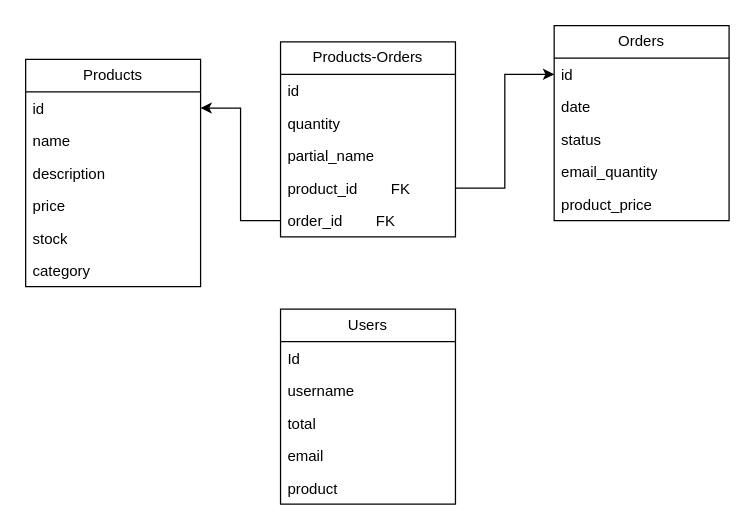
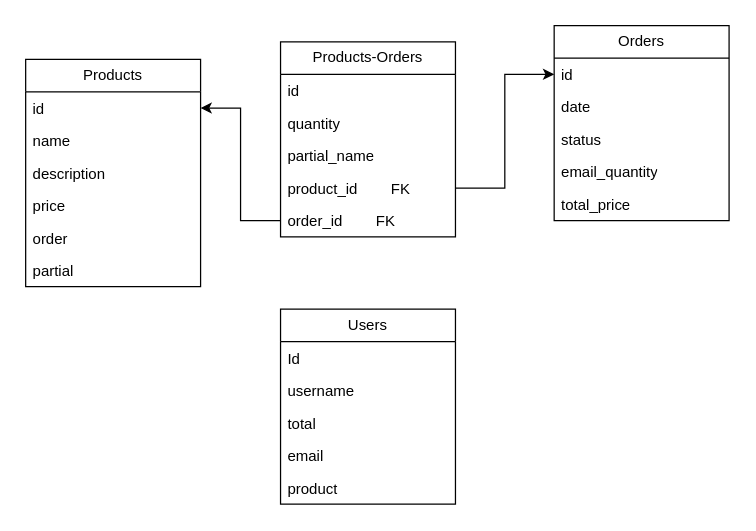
(615, 206) -> (604, 206)
(54, 240) -> (54, 240)
(67, 272) -> (59, 272)
